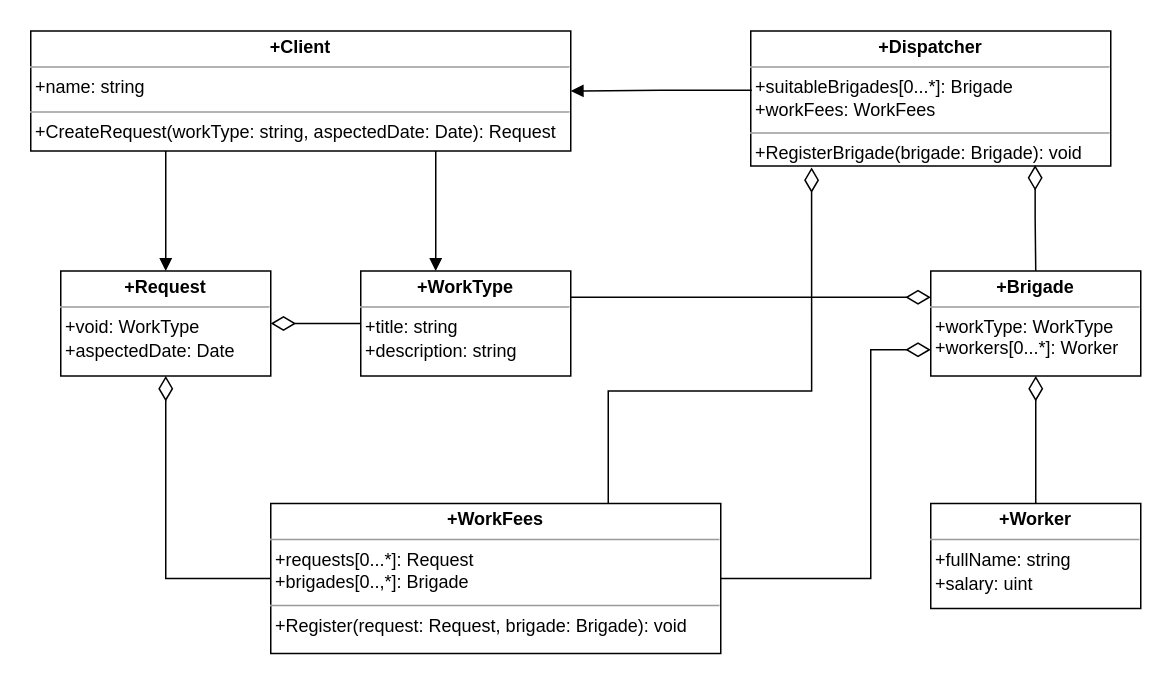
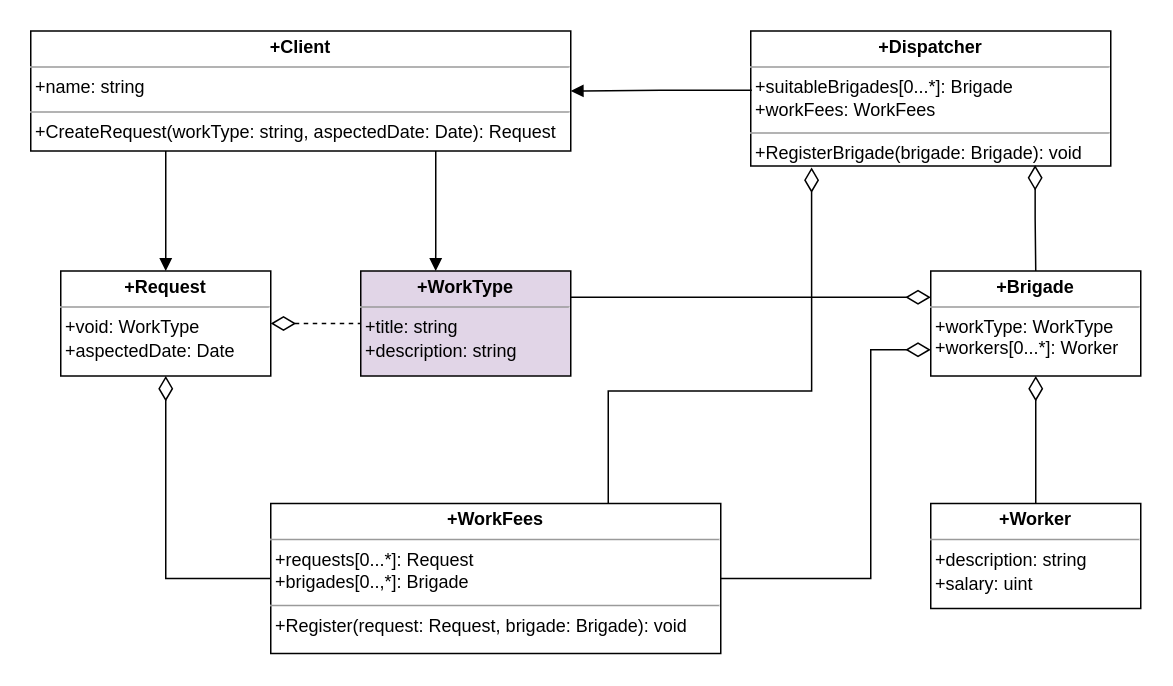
(328, 323) -> (328, 323)
(466, 323) -> (466, 323)
(1005, 536) -> (1020, 536)
